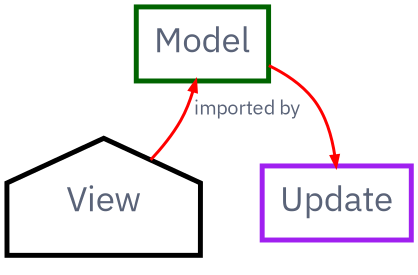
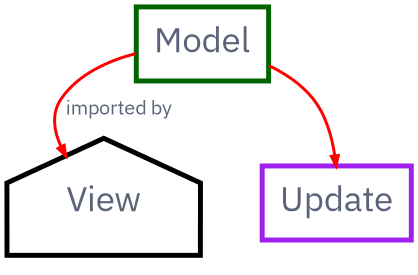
(176, 128) -> (74, 84)
